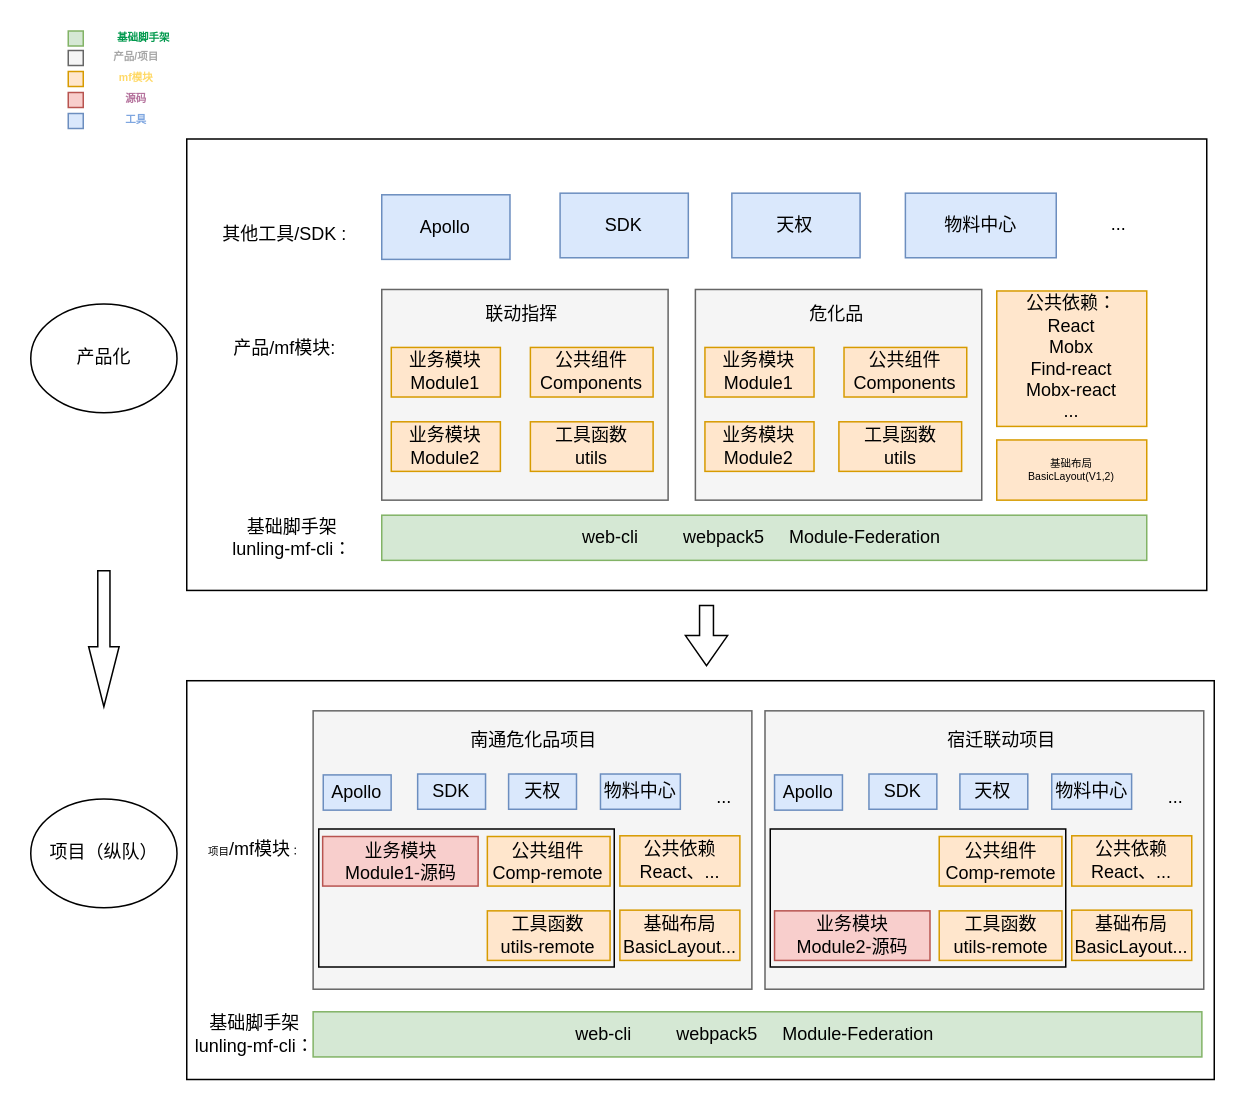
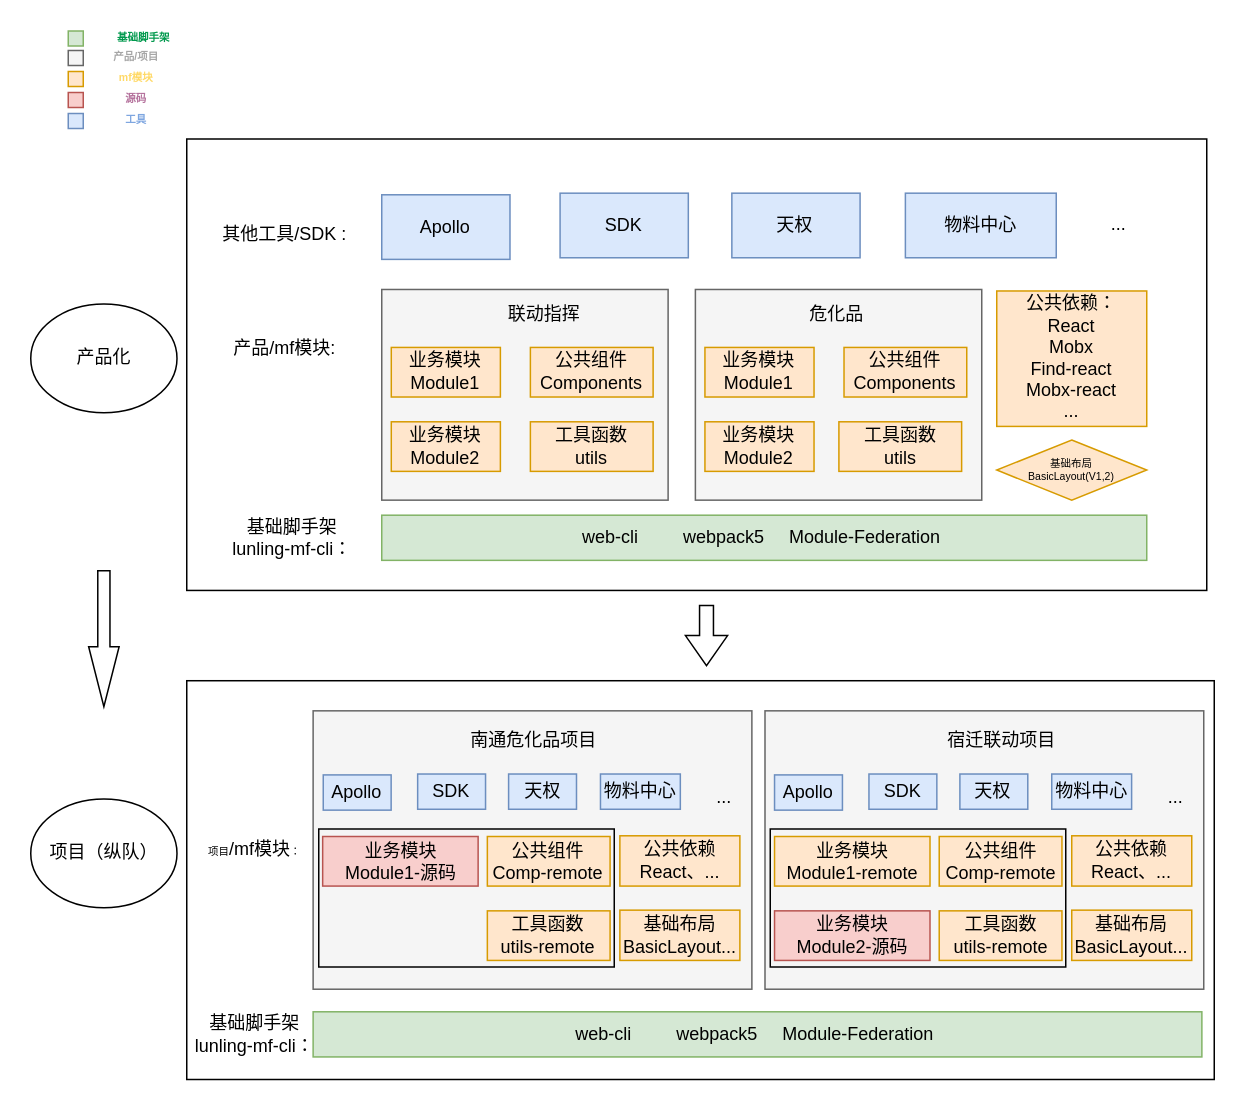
(521, 314) -> (544, 314)
(1072, 470) -> (1072, 470)
none -> (852, 861)
